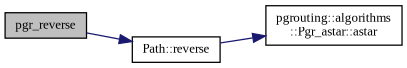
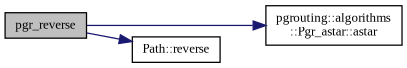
(237, 40) -> (170, 25)
